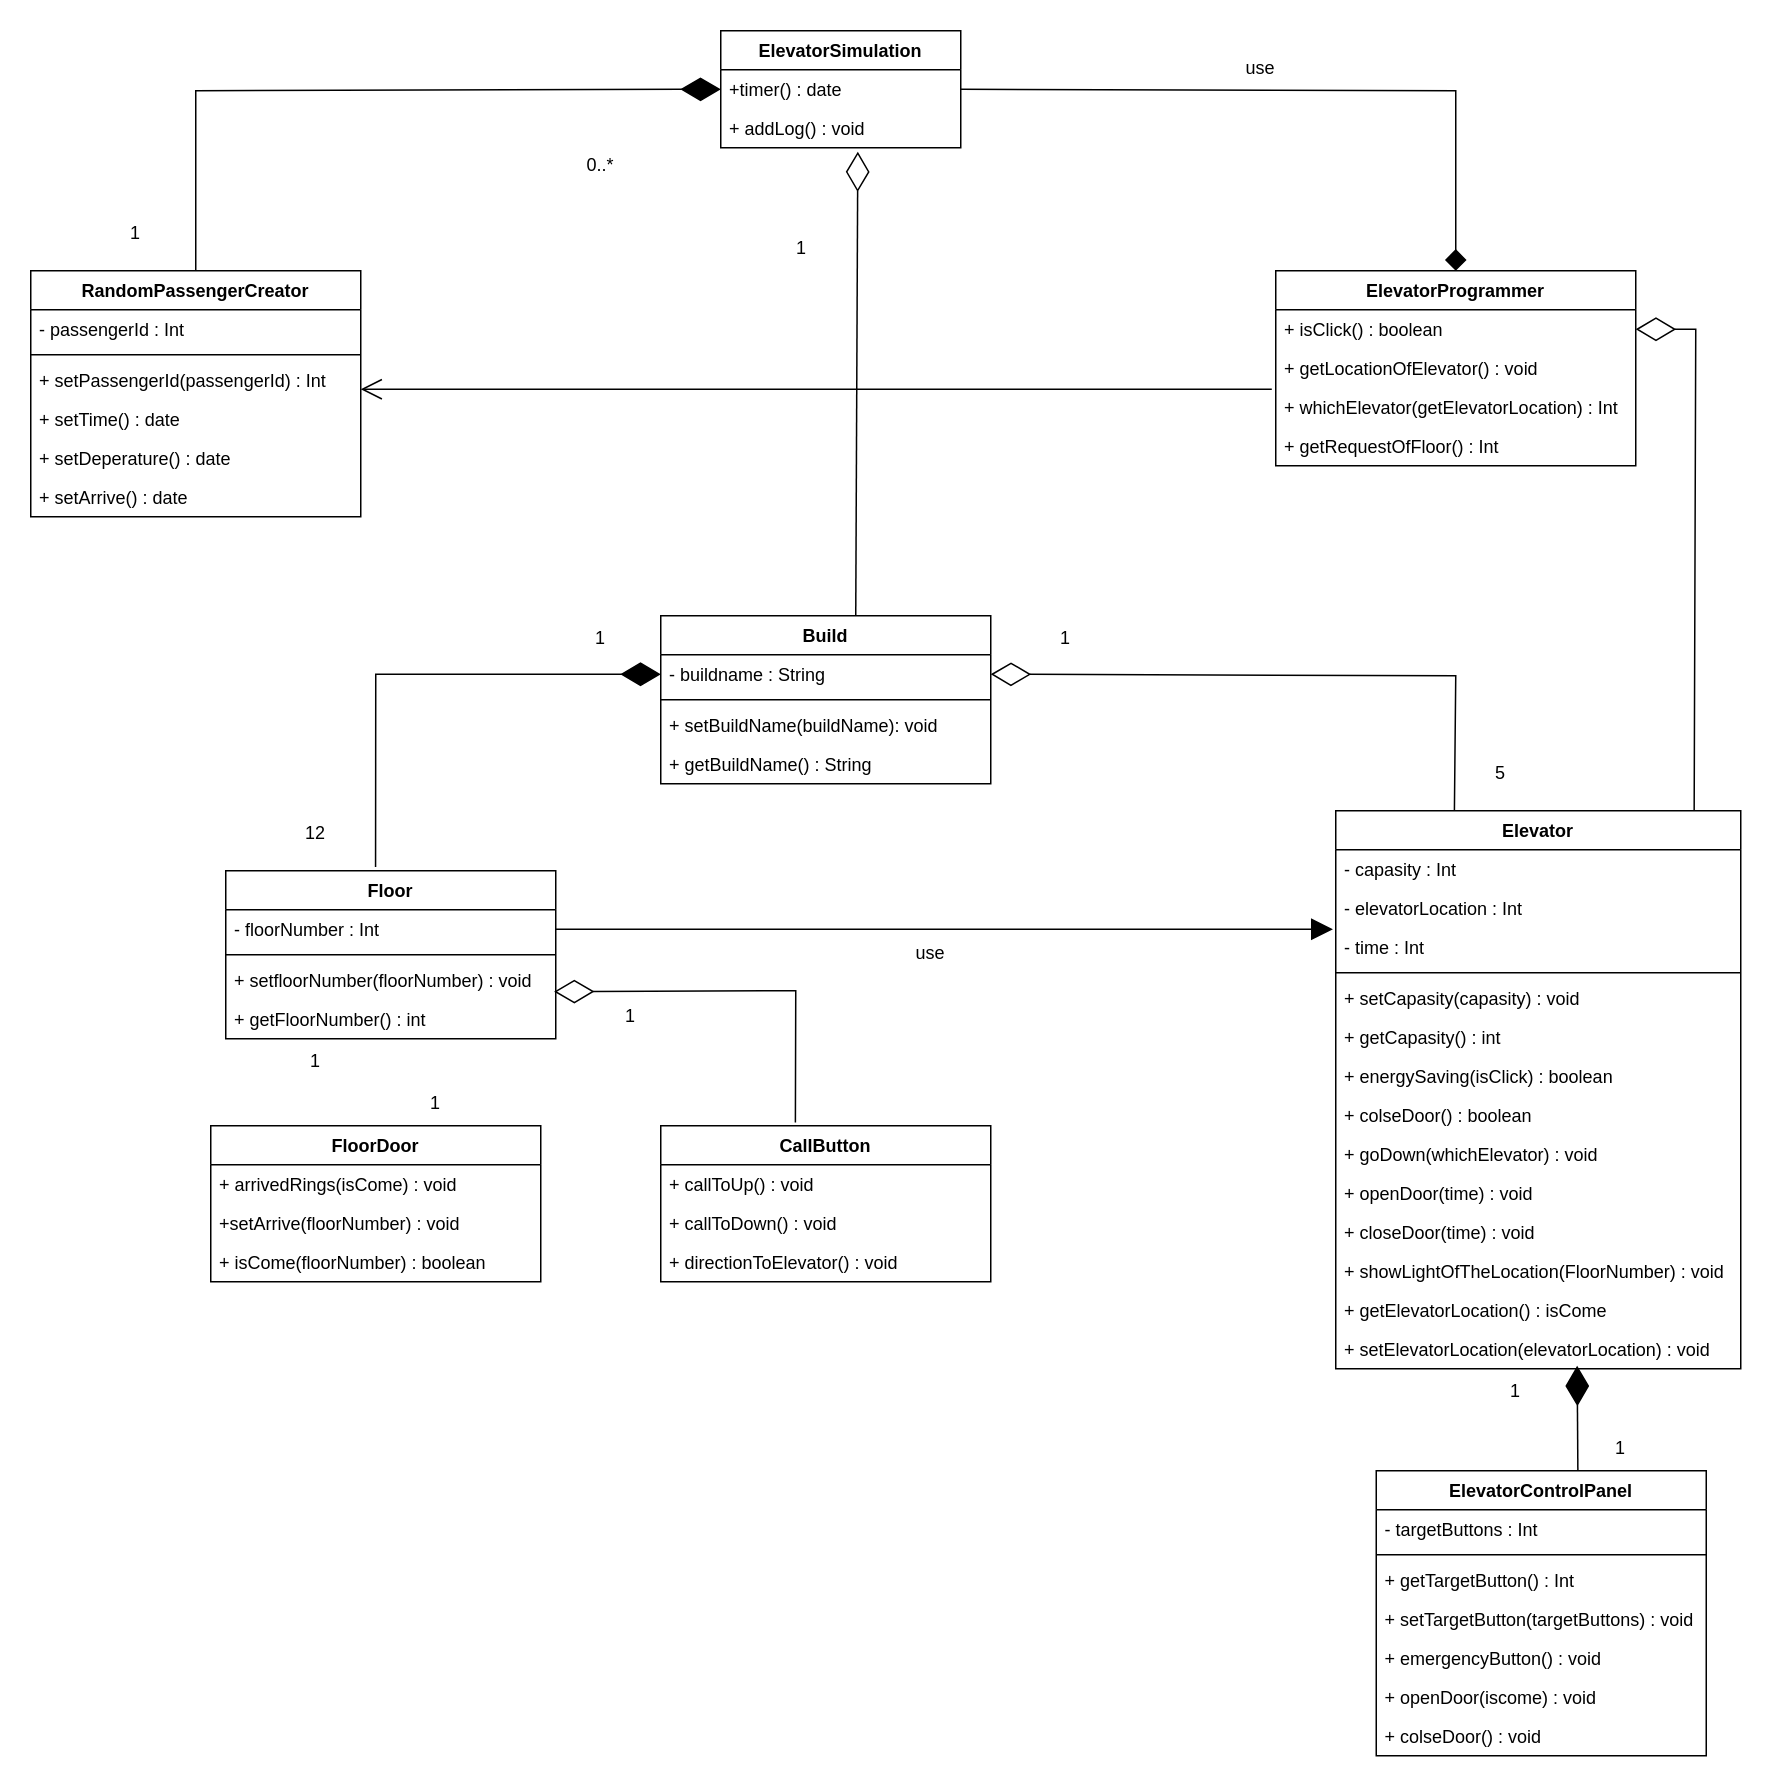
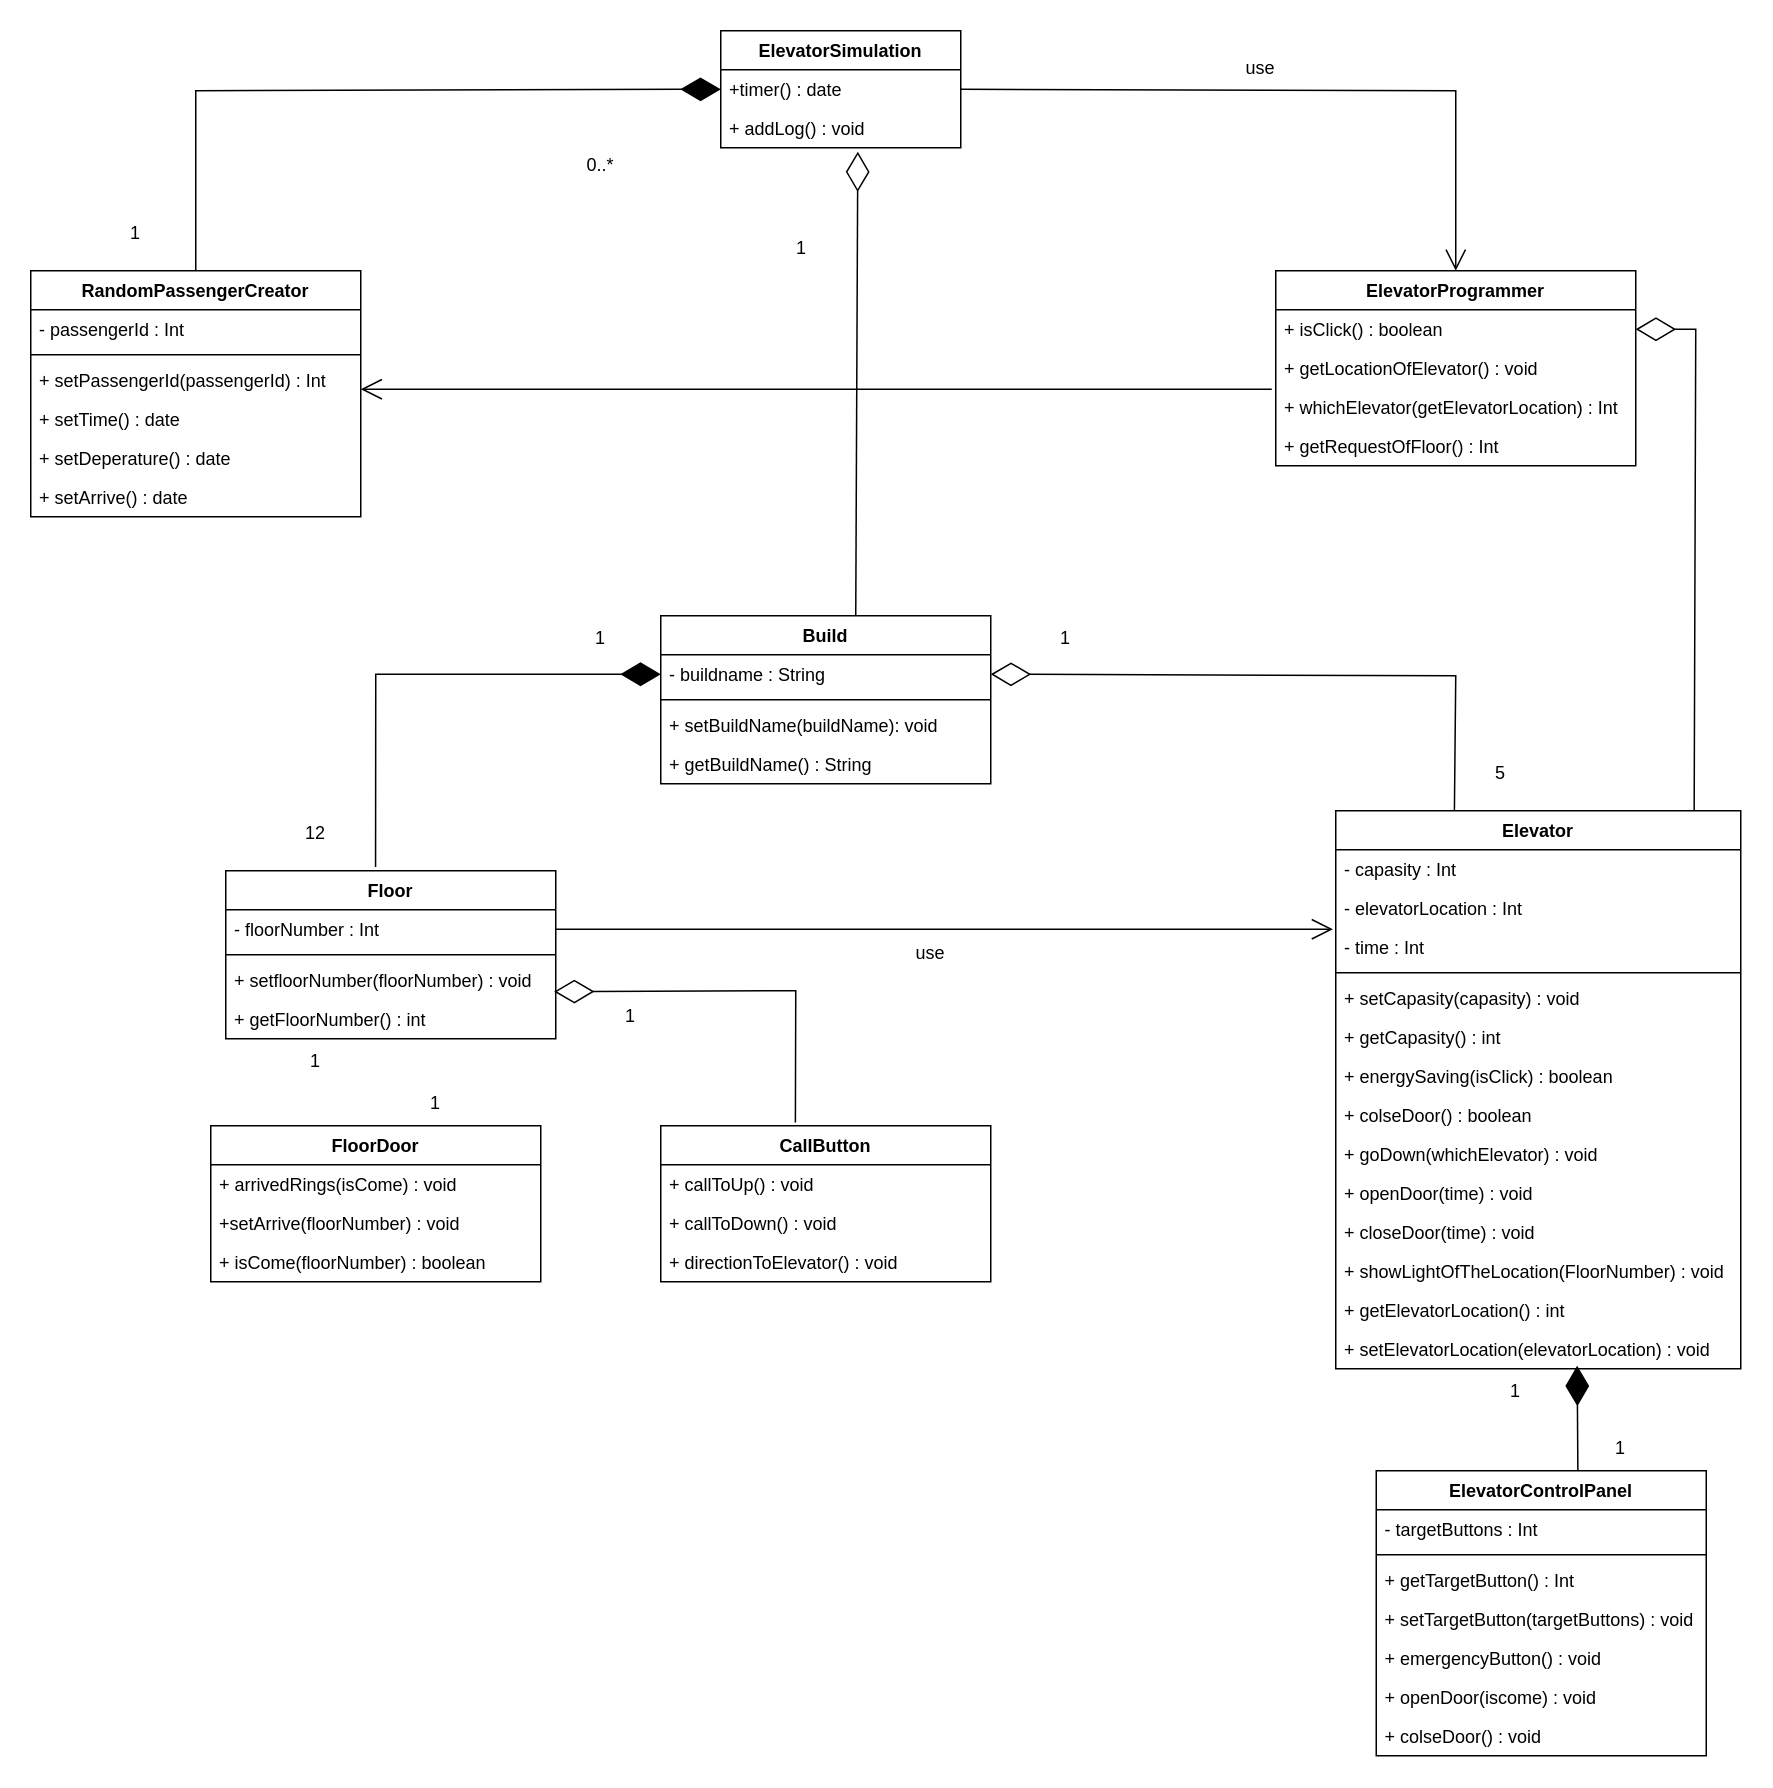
(1456, 249) -> (1456, 257)
(1310, 929) -> (1318, 929)
(1489, 1311) -> (1474, 1311)
